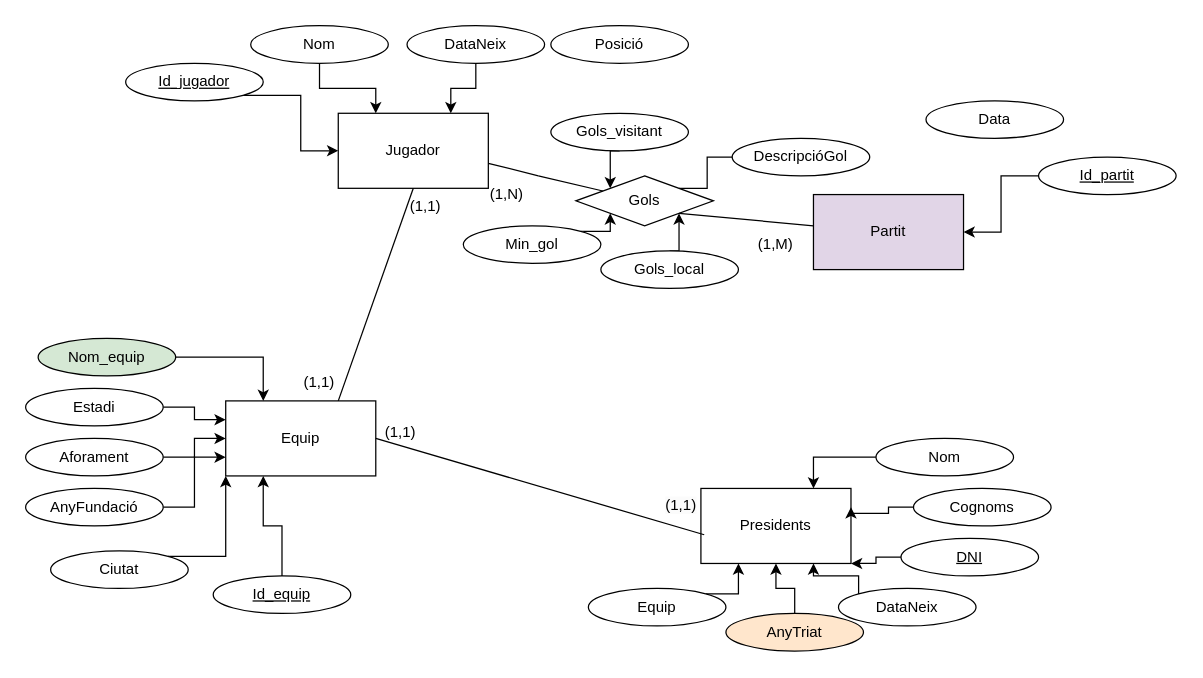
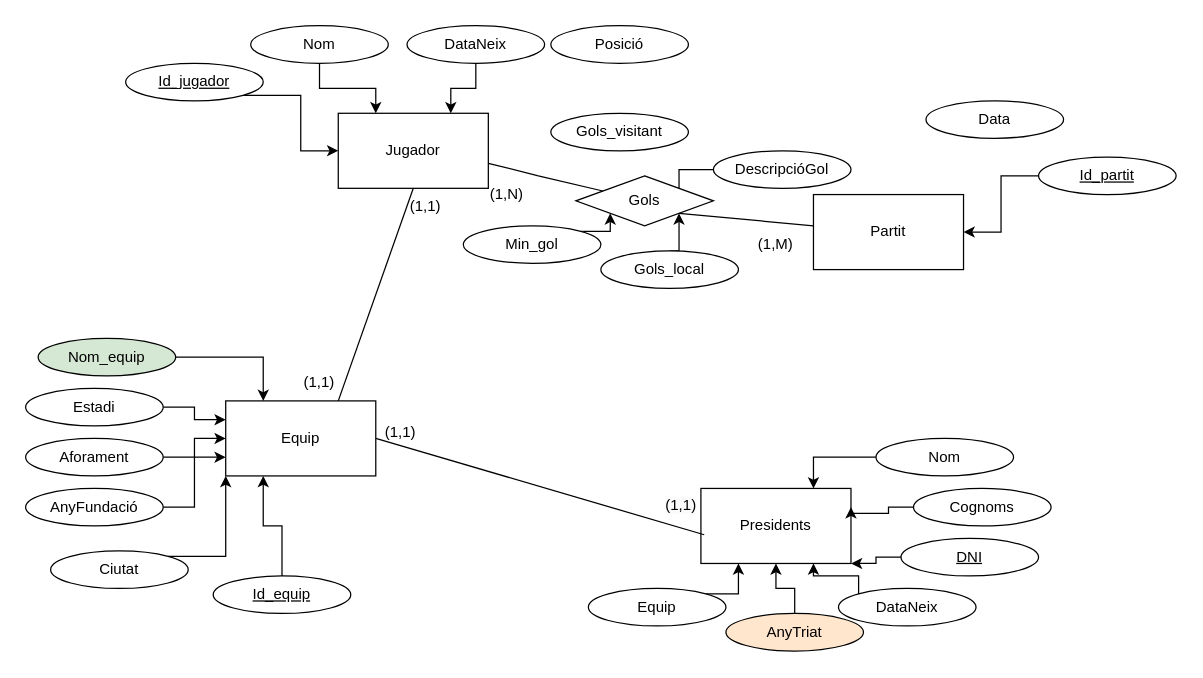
(801, 157) -> (782, 169)
(610, 164) -> none
(888, 232) -> (888, 232)
